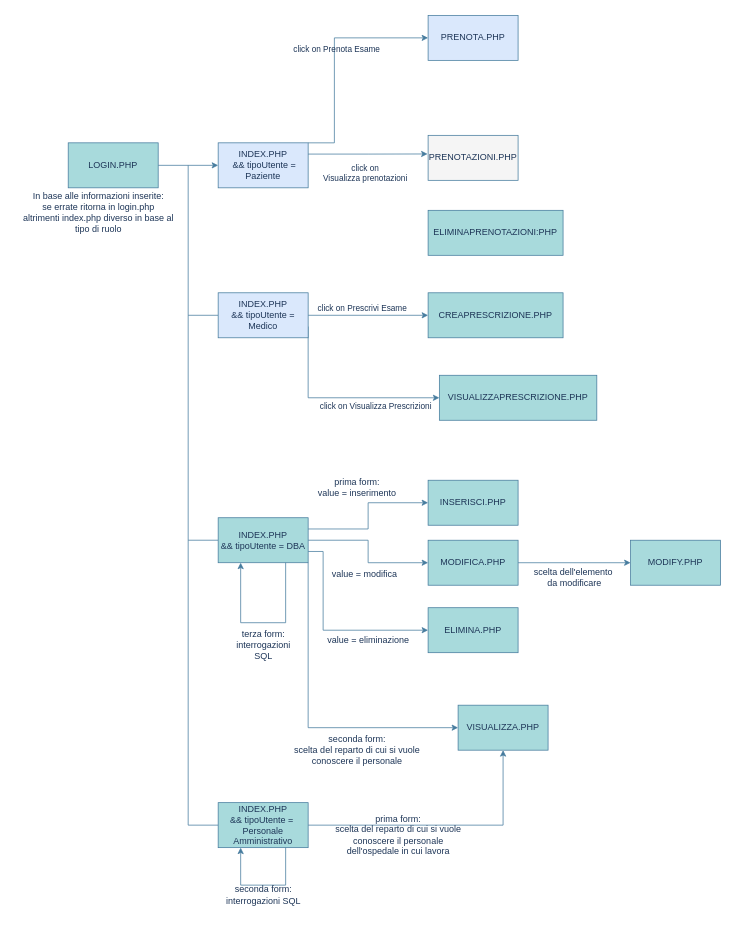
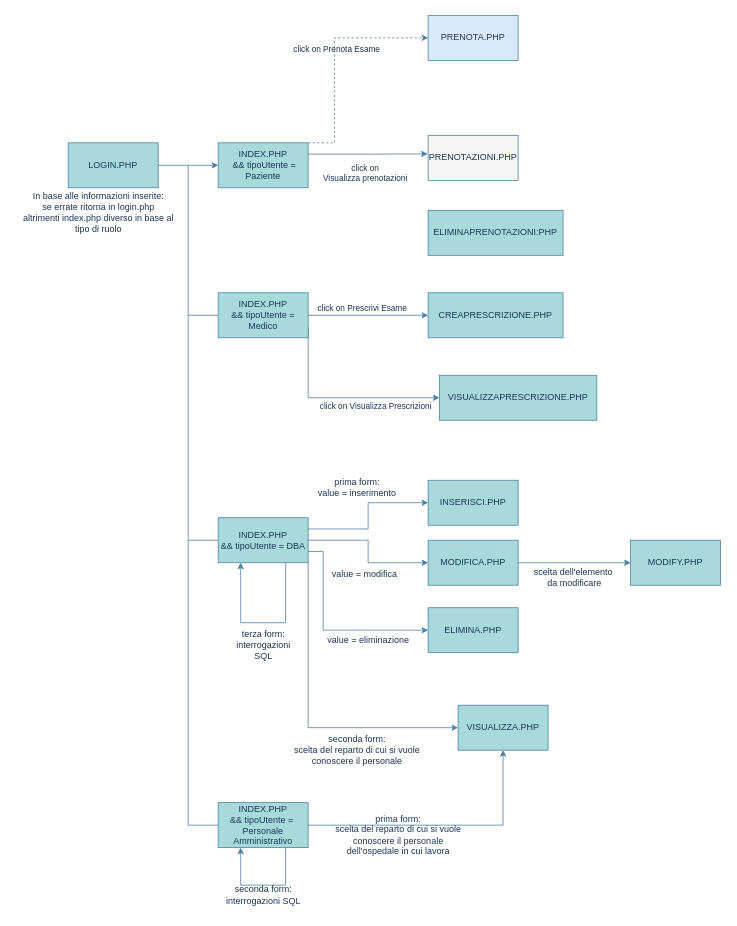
(334, 59) -> (334, 59)
(263, 165) -> (263, 165)
(263, 315) -> (263, 315)
